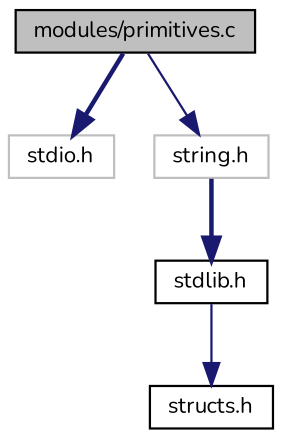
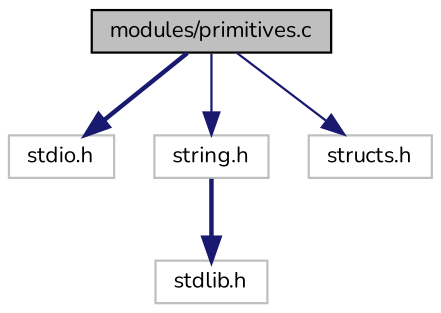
(211, 282) -> (211, 282)
(211, 333) -> (281, 87)
(211, 407) -> (370, 157)
